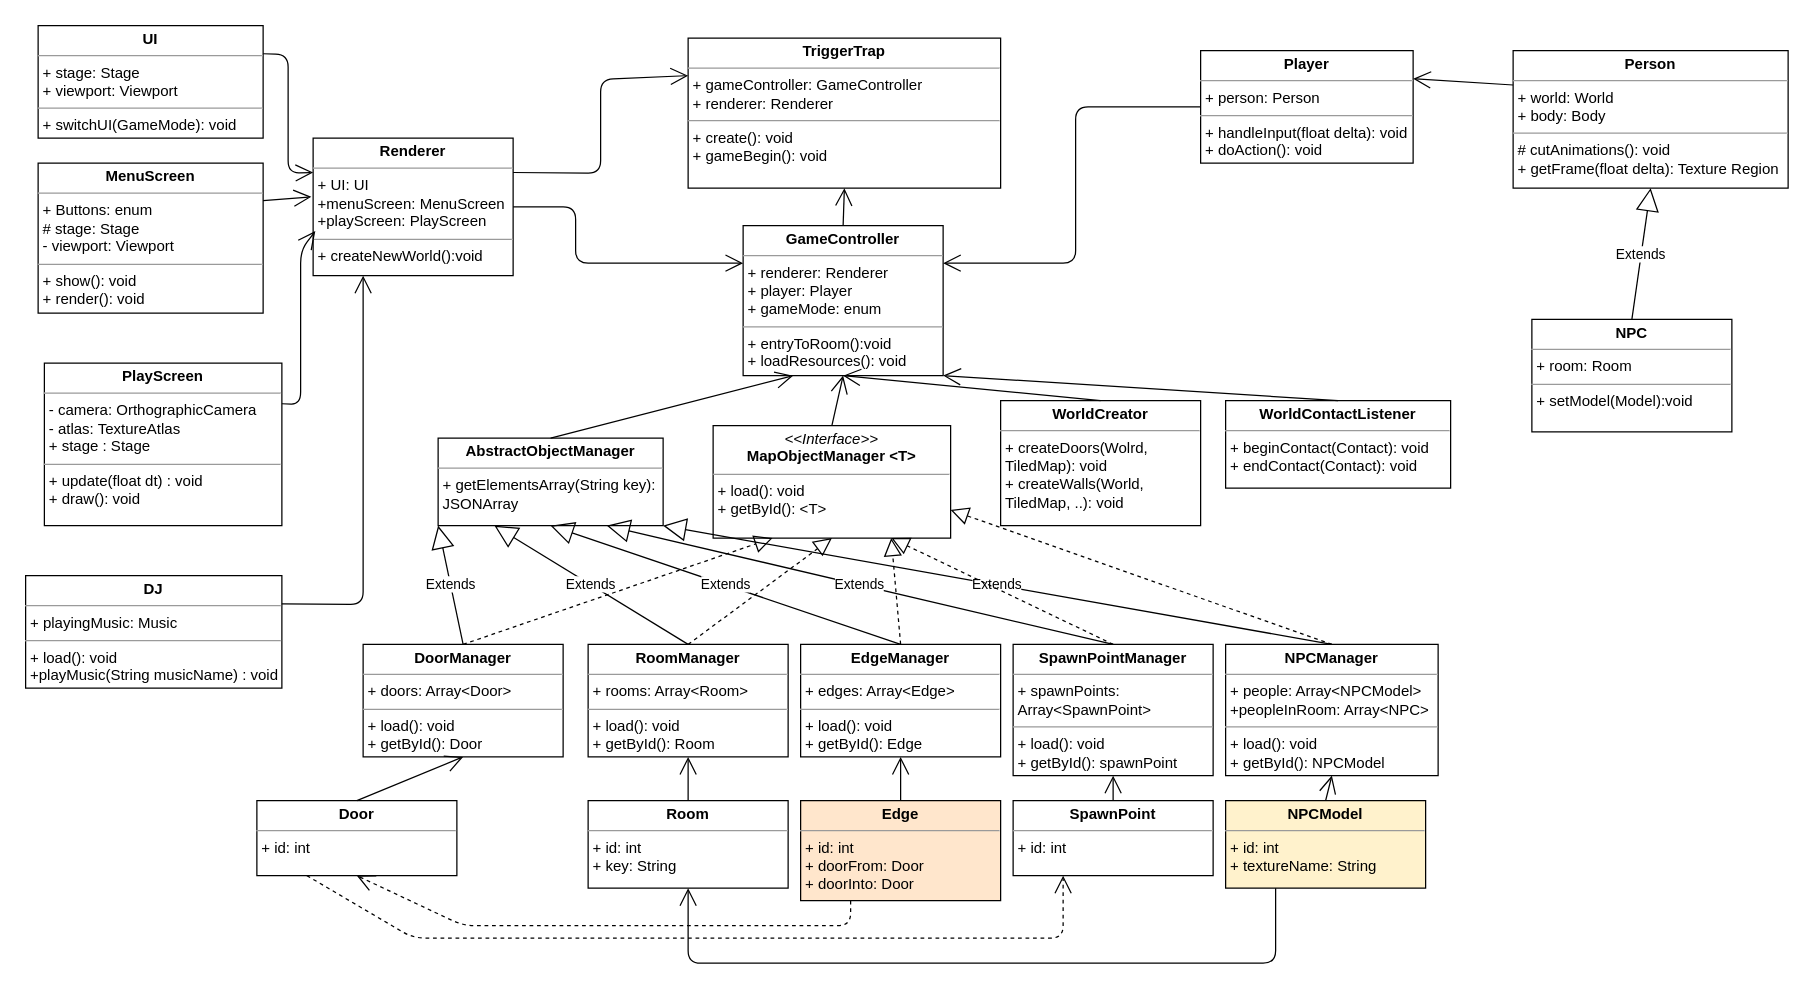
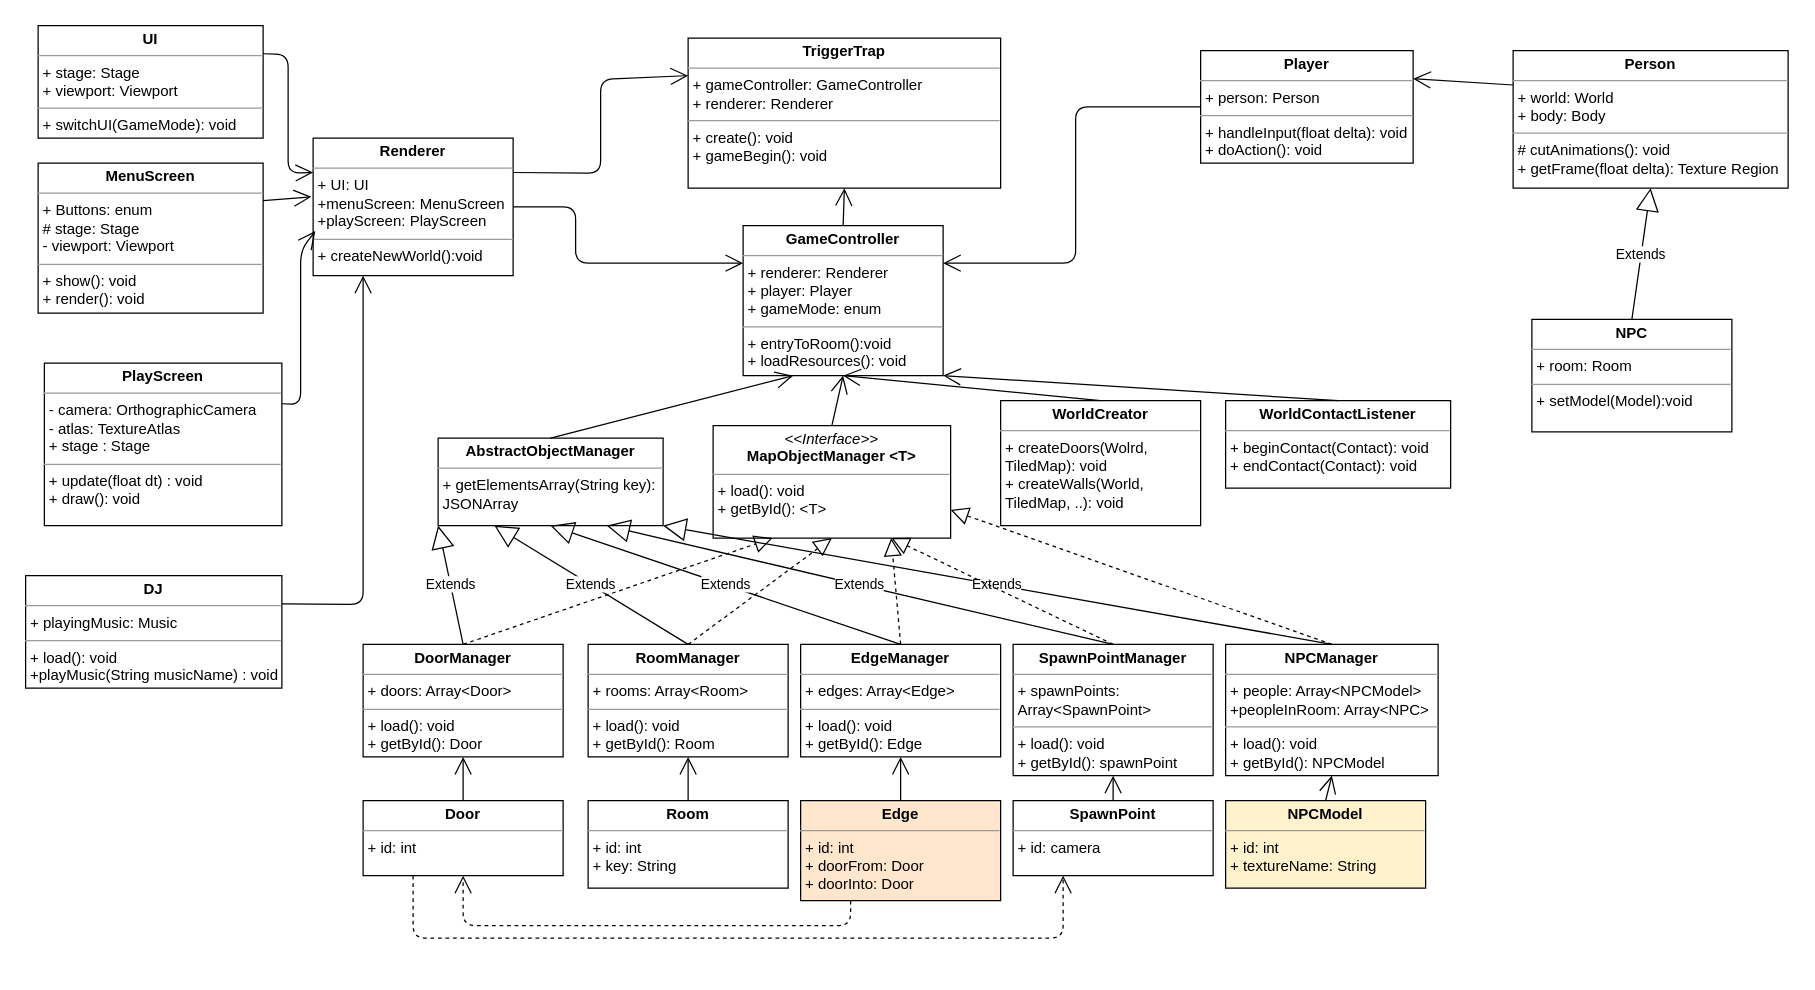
(1053, 819) -> (1056, 819)
(357, 838) -> (463, 838)
(982, 963) -> none
